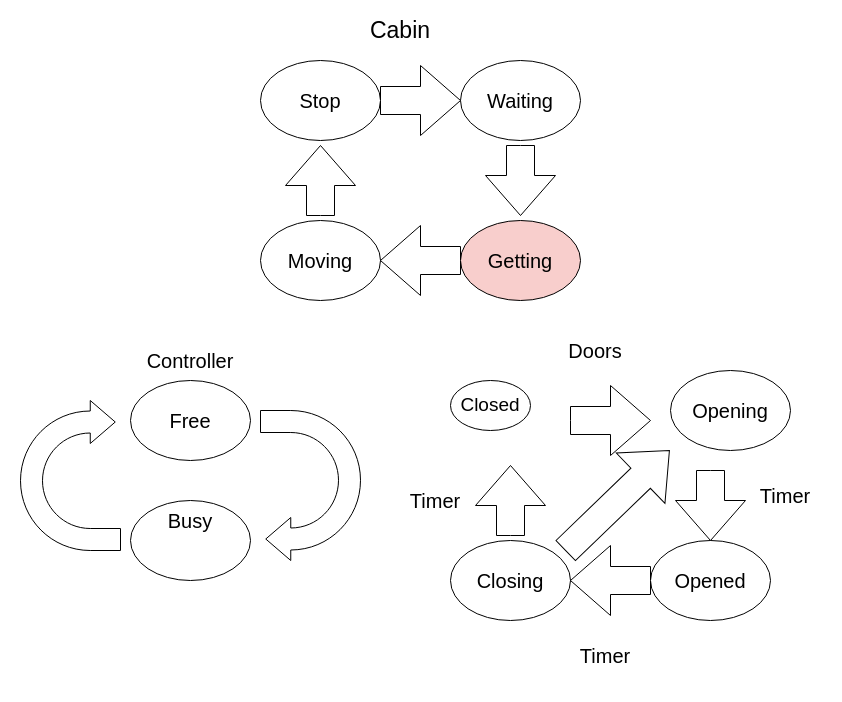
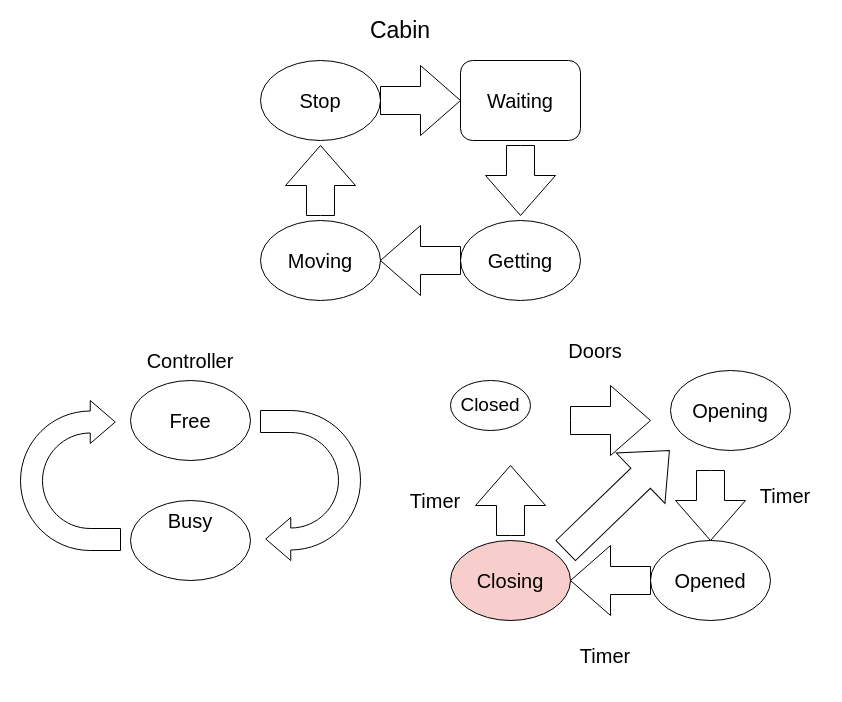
(521, 101) -> (521, 101)
(521, 261) -> (521, 261)
(511, 581) -> (511, 581)
